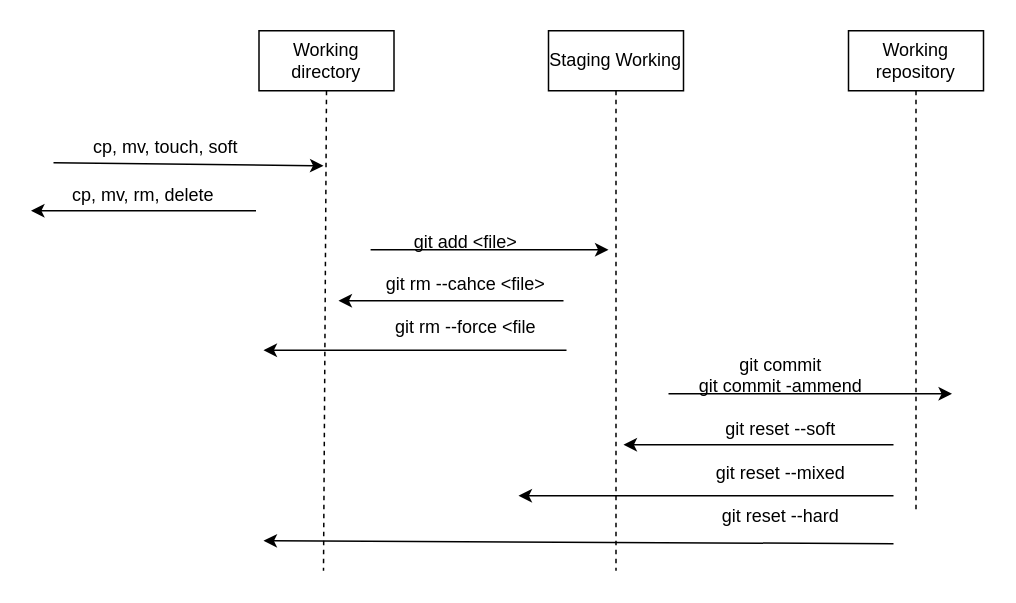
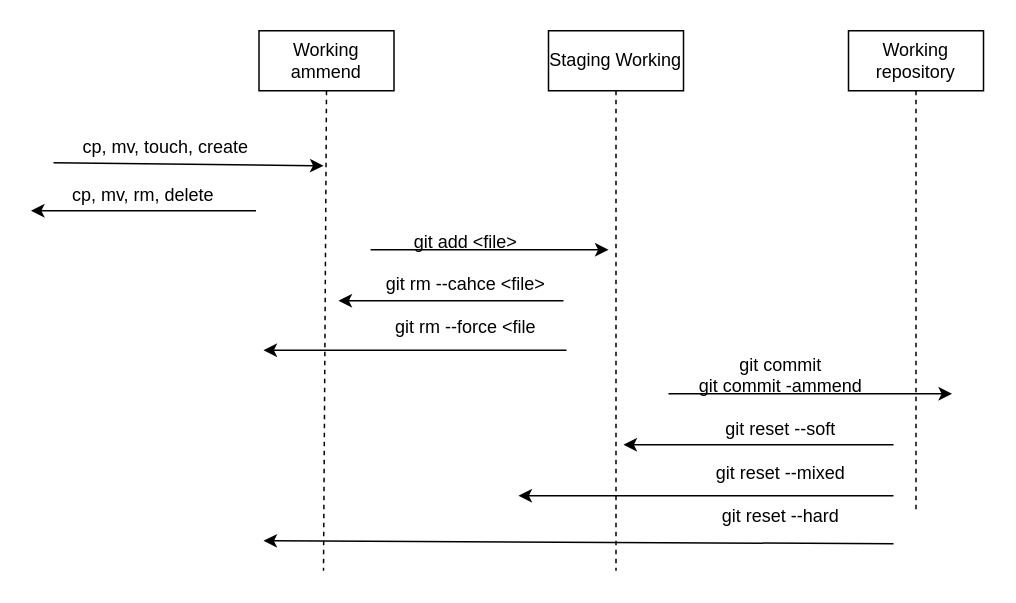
(326, 61) -> (326, 61)
(166, 148) -> (166, 148)
